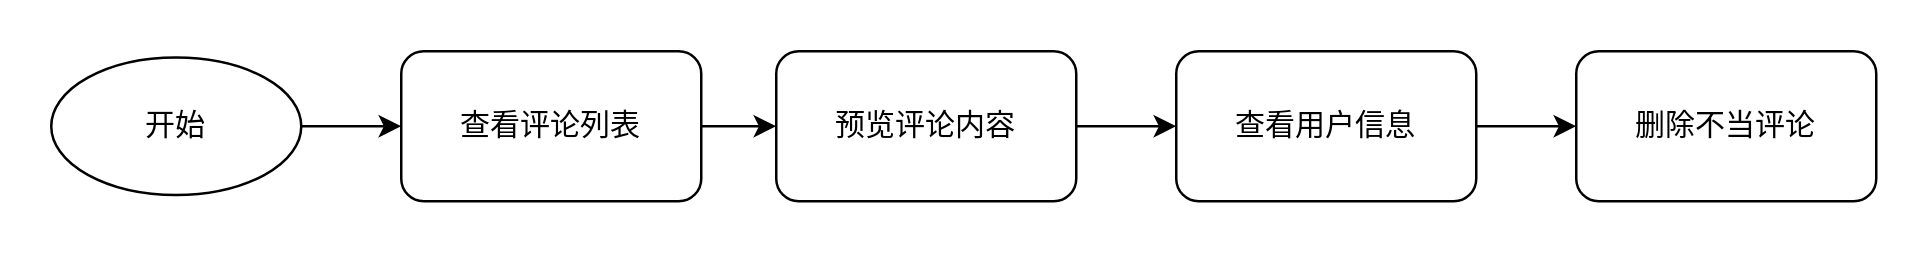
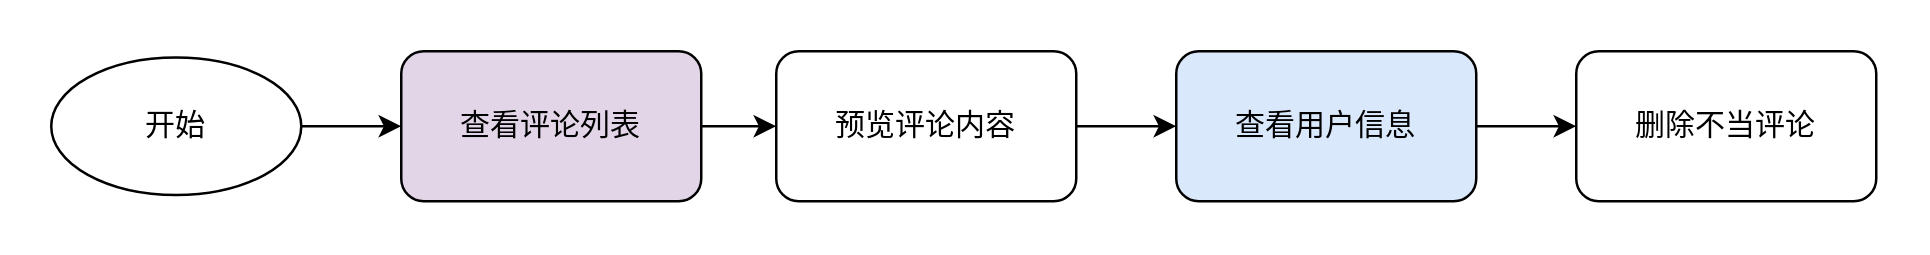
(551, 126) -> (551, 126)
(1326, 126) -> (1326, 126)
